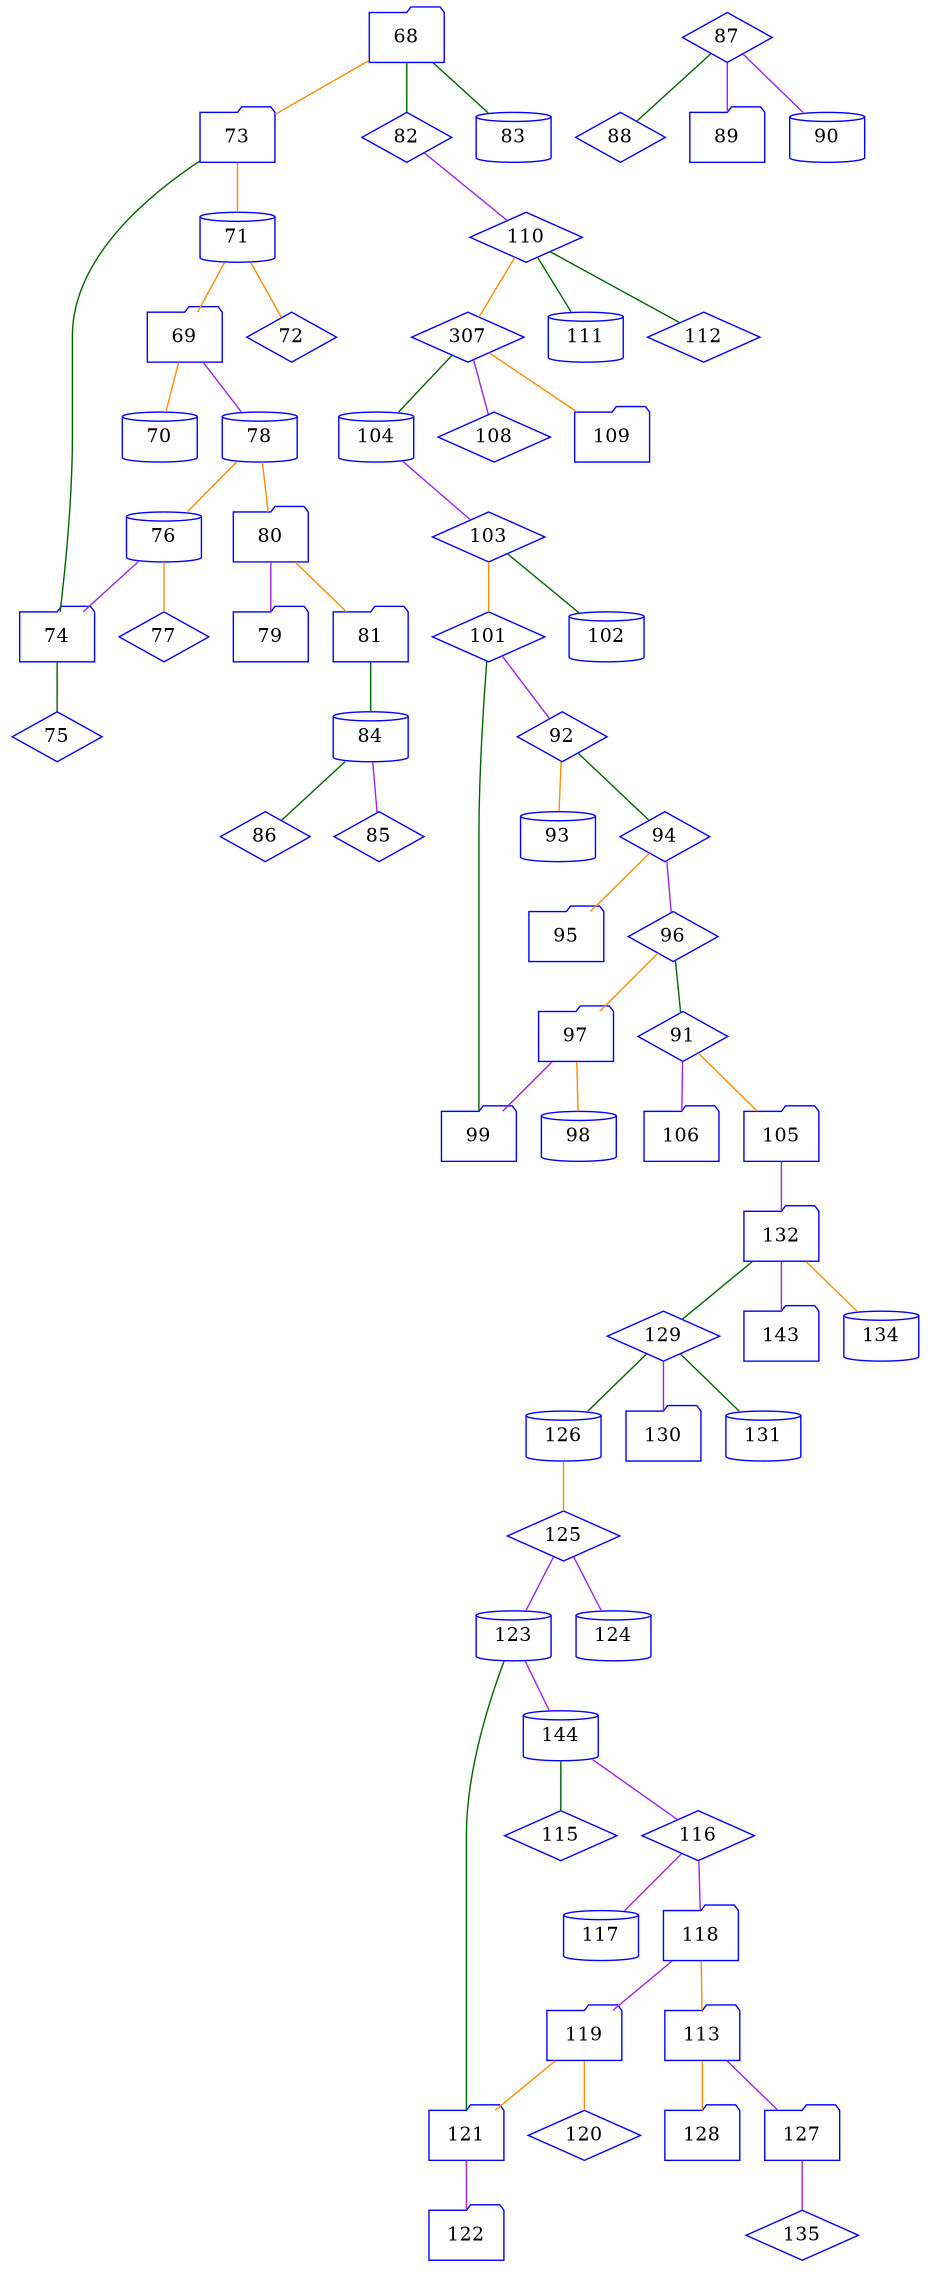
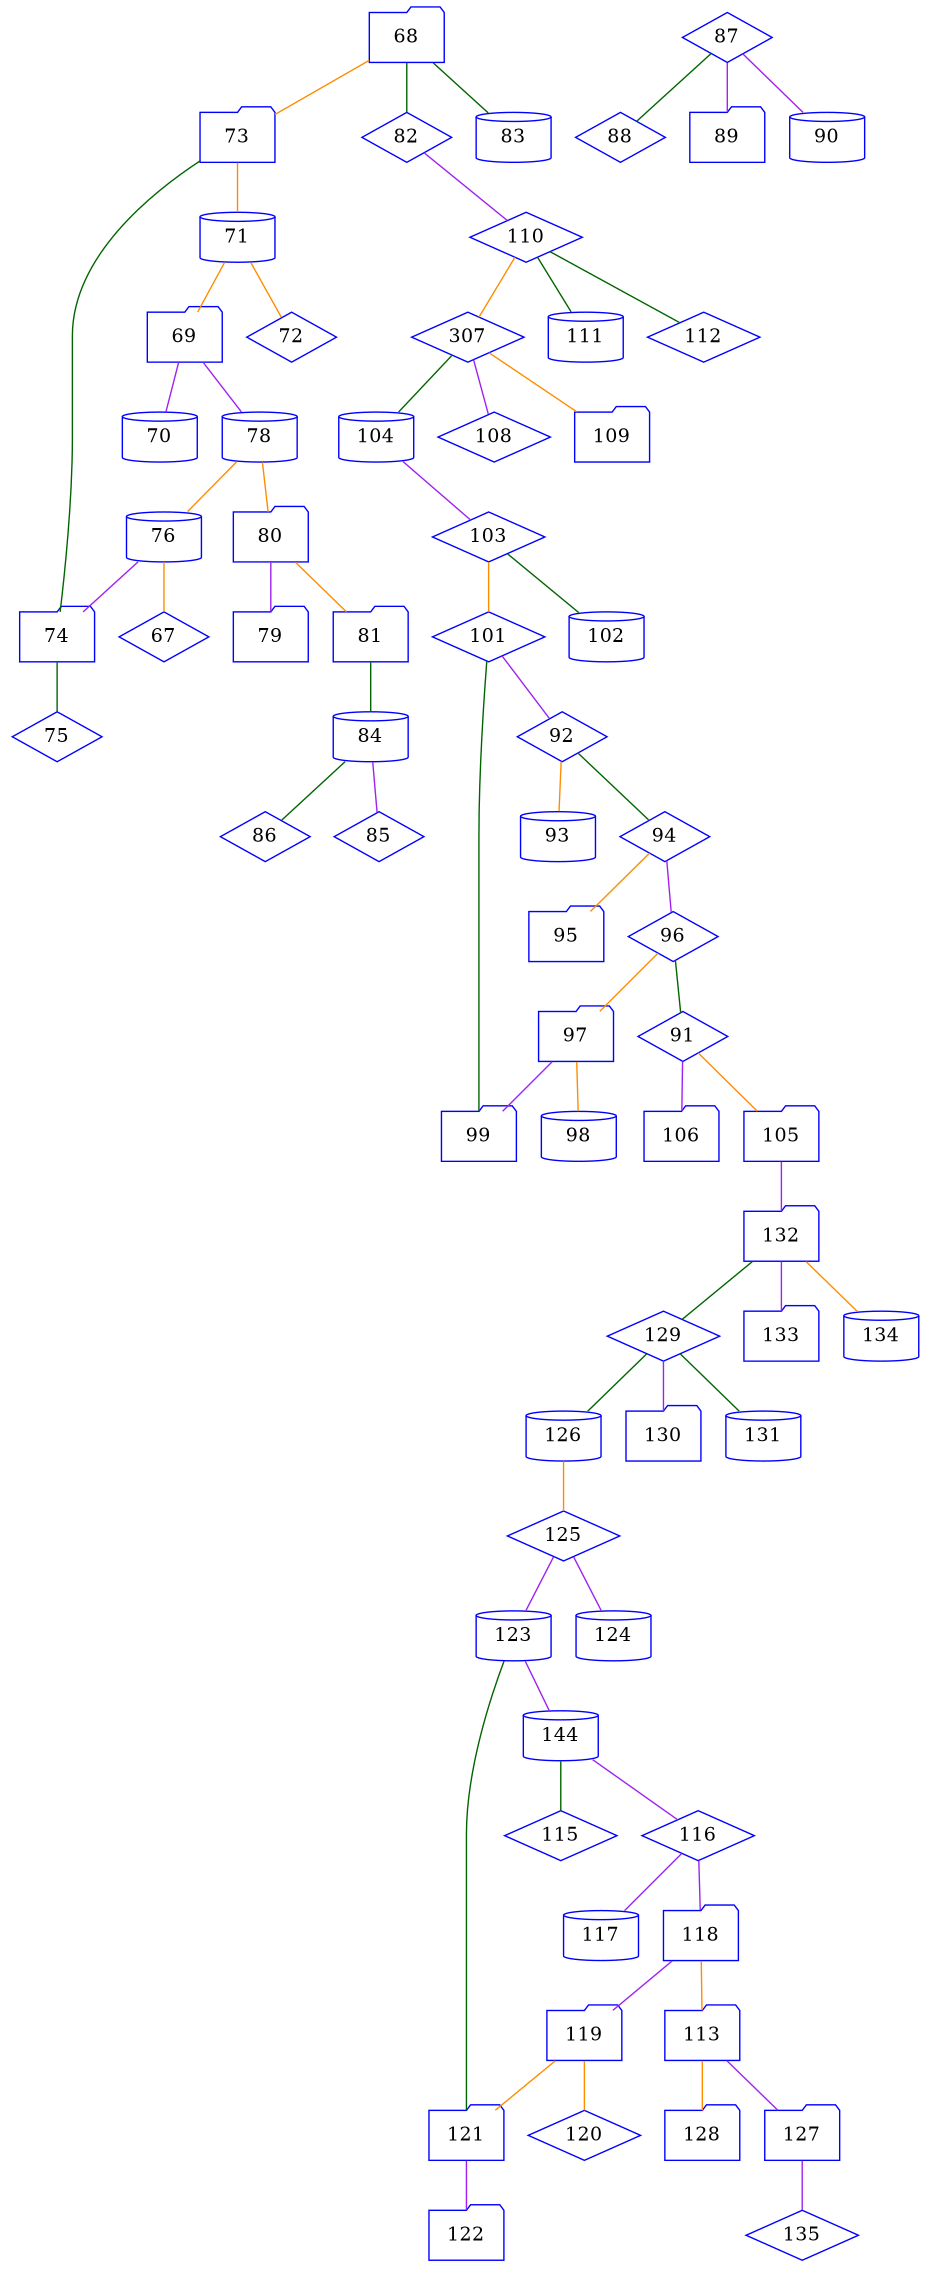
(172, 387) -> (172, 387)
(164, 637) -> (164, 637)
(781, 1336) -> (781, 1336)
